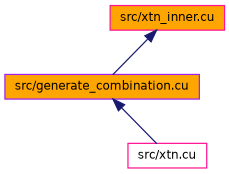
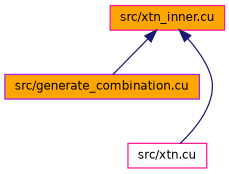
(139, 126) -> (212, 93)
